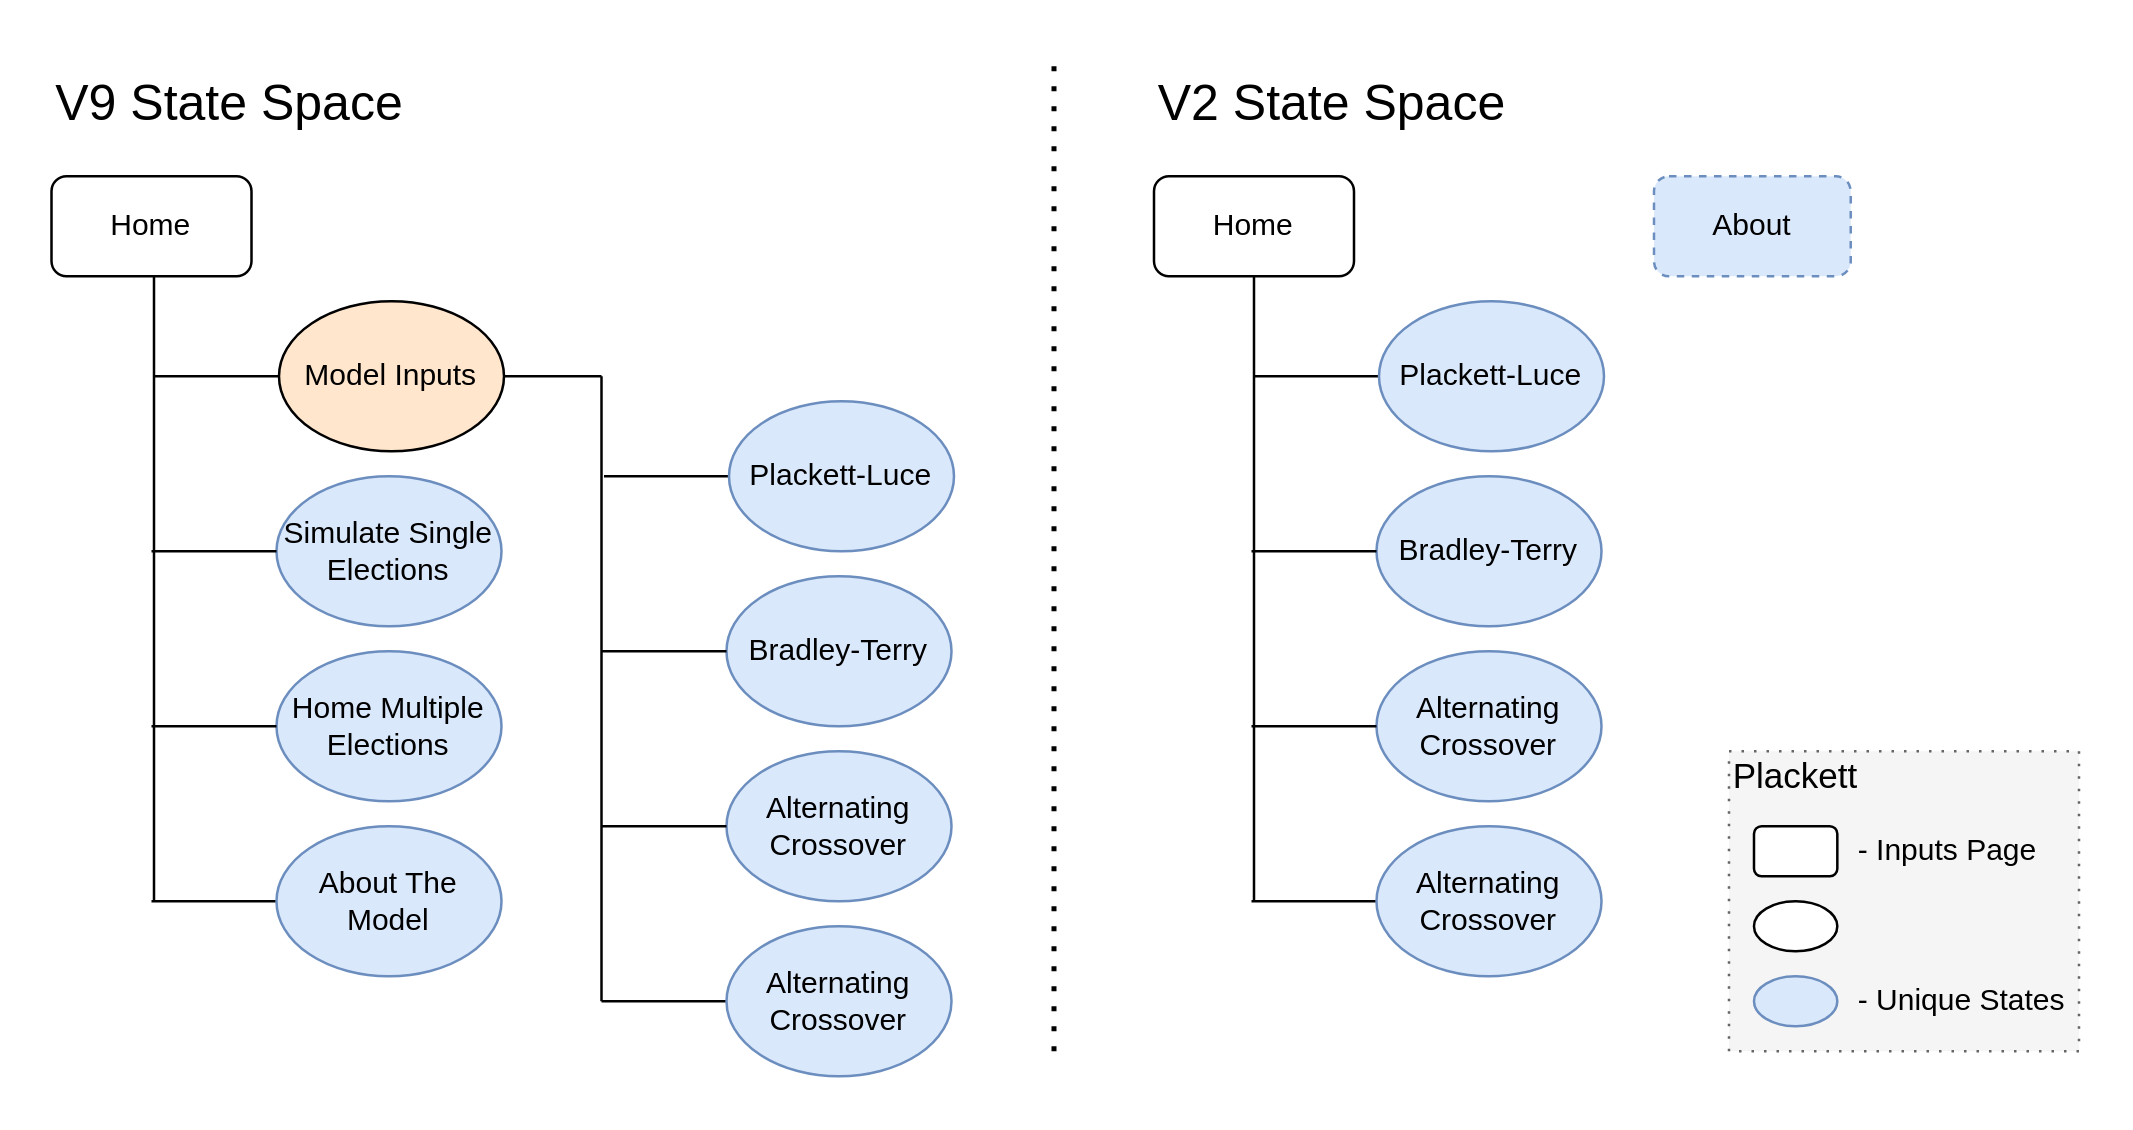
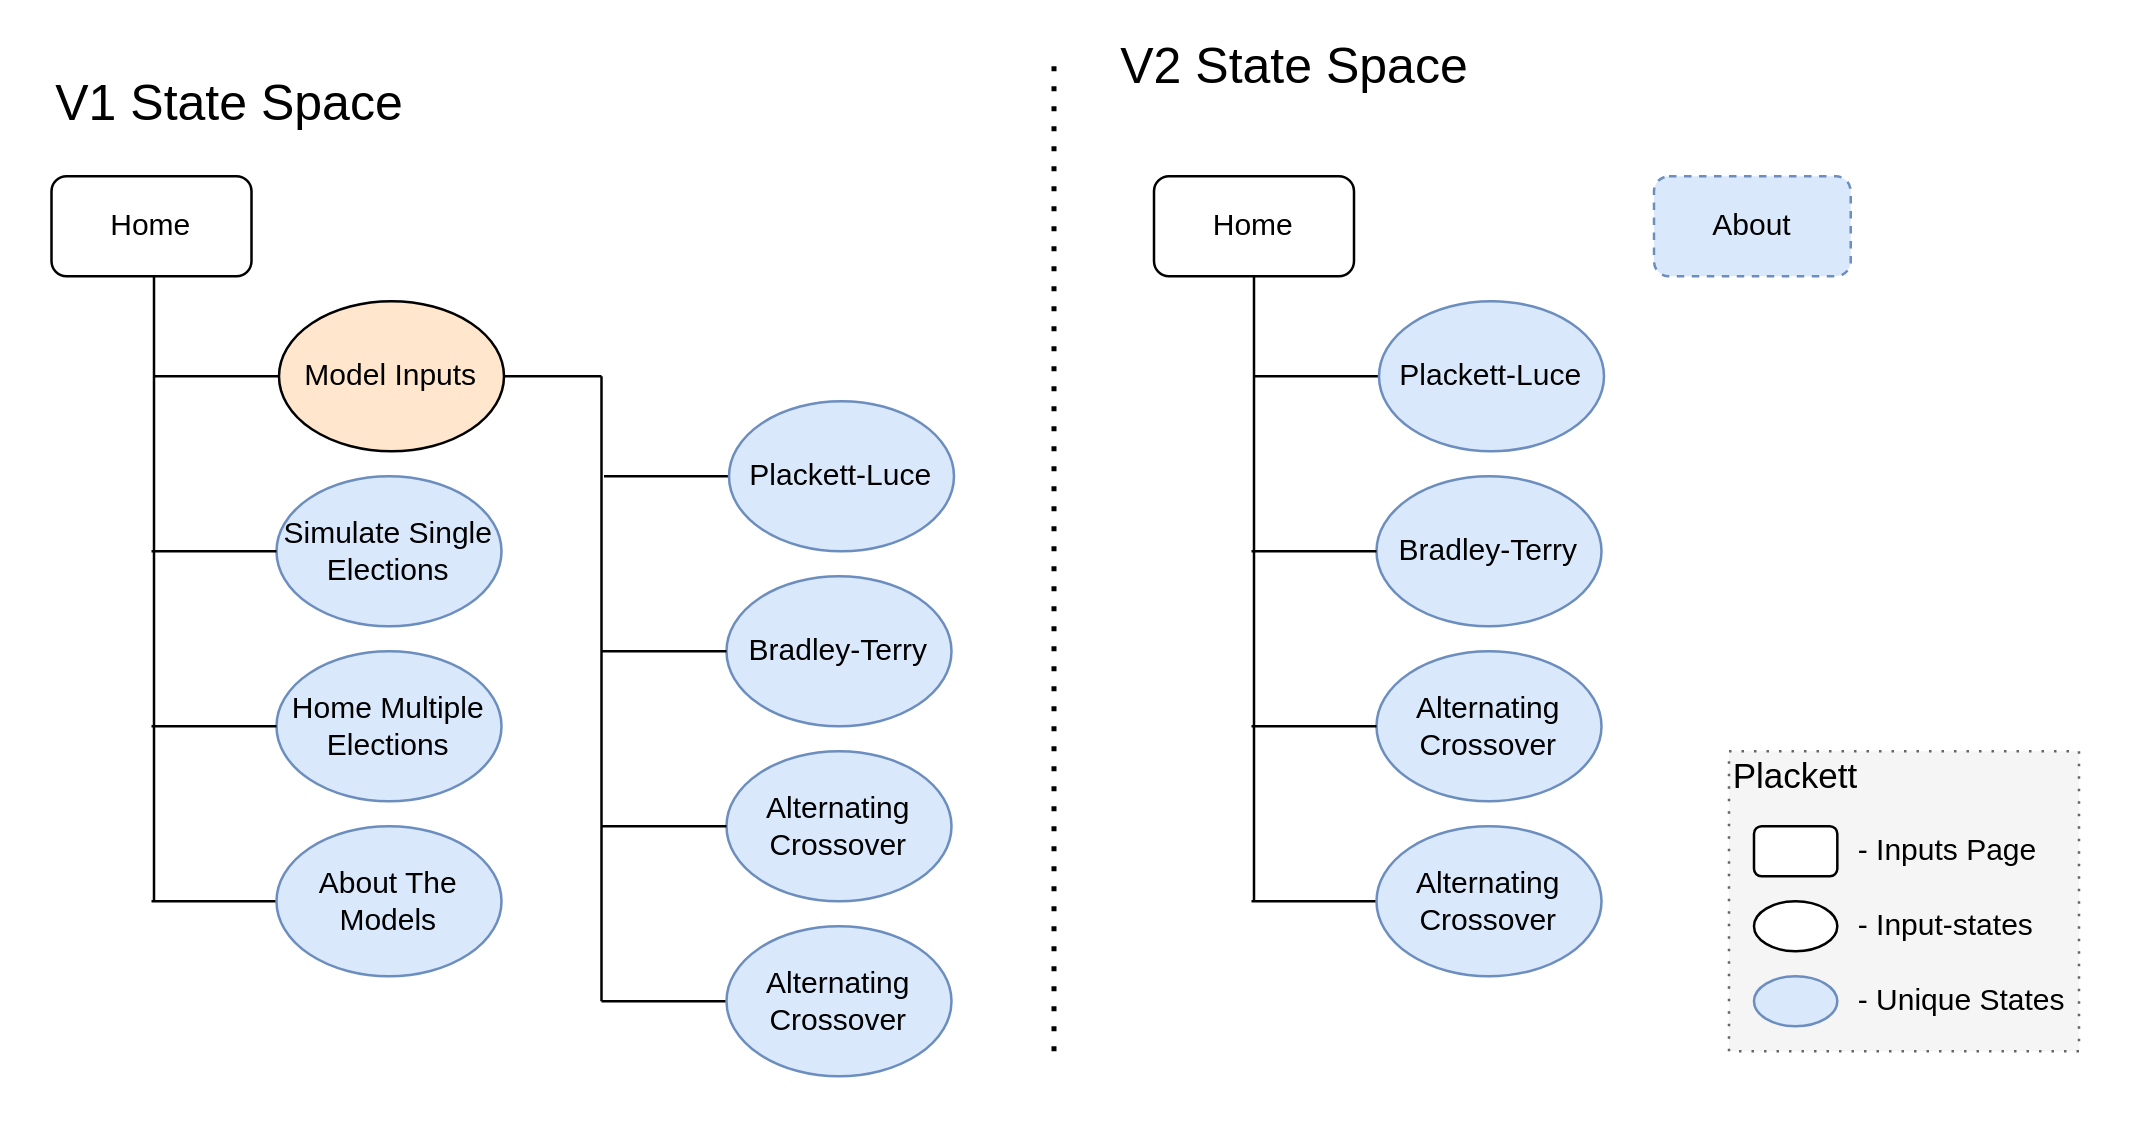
(166, 101) -> (166, 101)
(1391, 101) -> (1354, 64)
(389, 901) -> (389, 901)
none -> (1966, 926)
